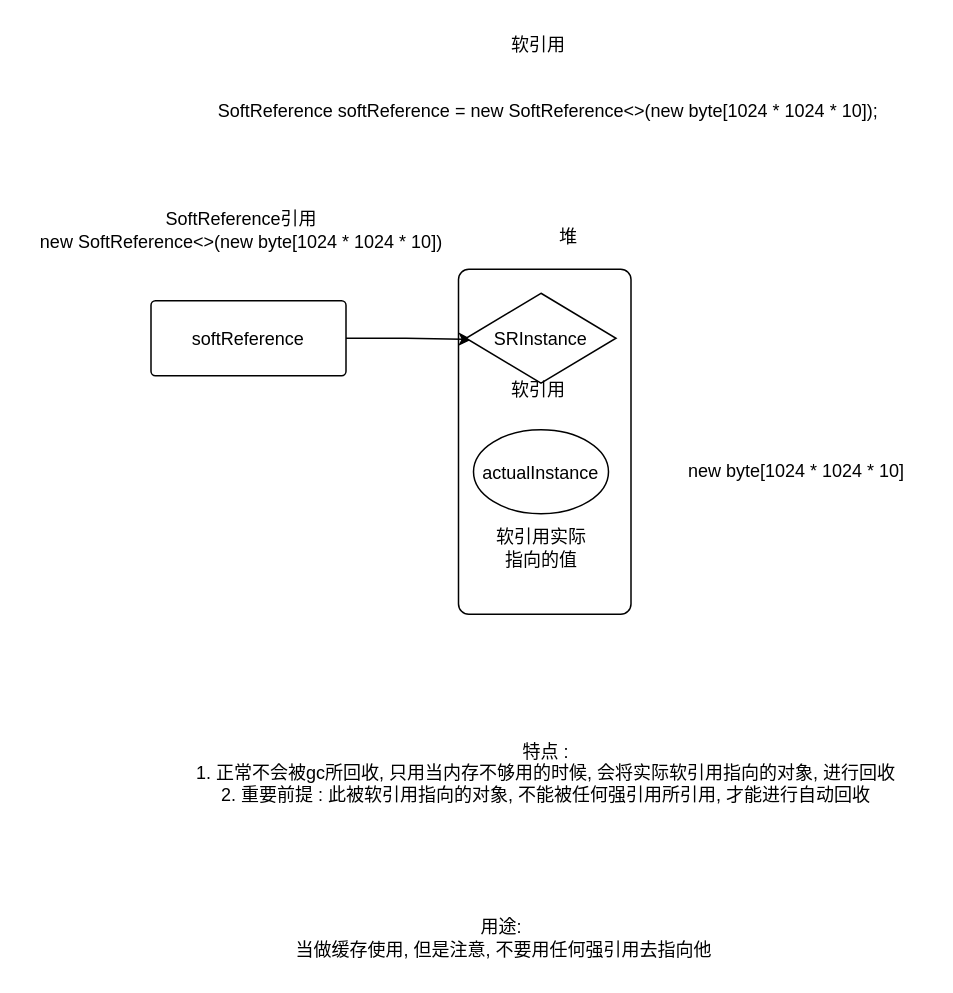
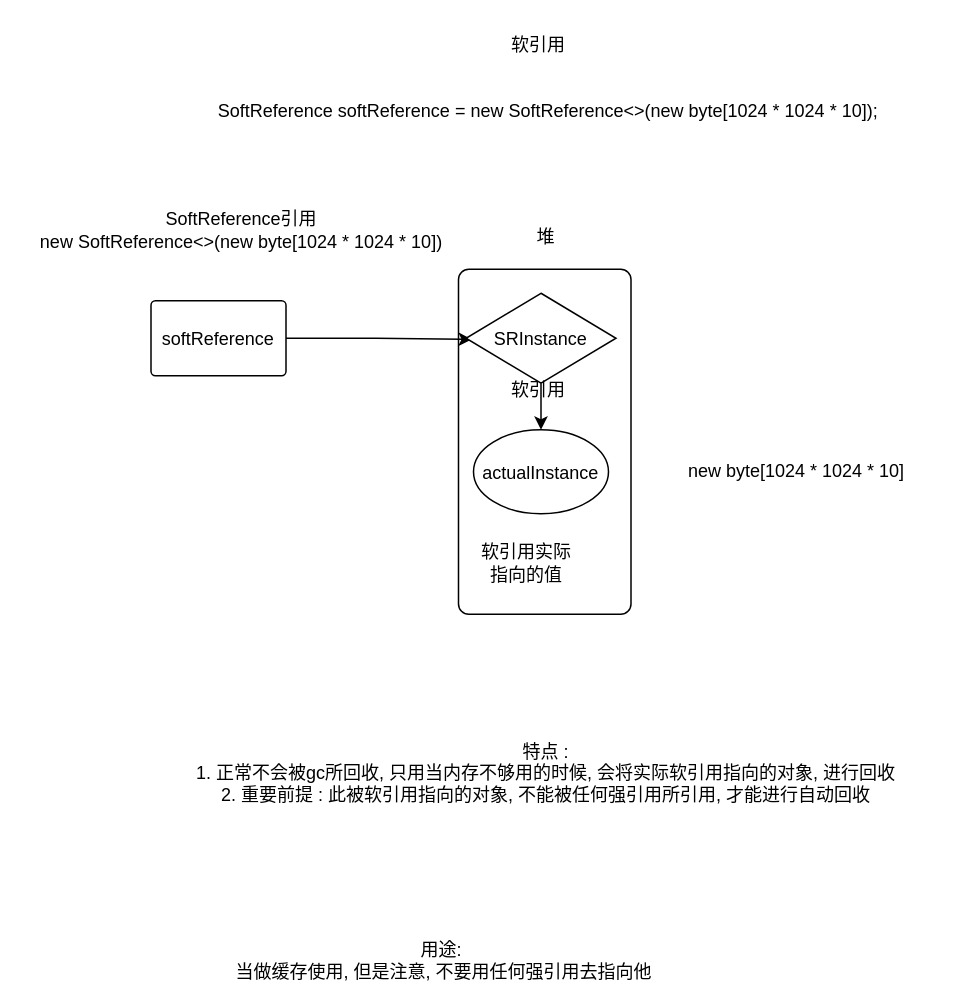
(568, 238) -> (545, 238)
(248, 338) -> (218, 338)
none -> (541, 412)
(541, 548) -> (526, 563)
(503, 938) -> (443, 961)
